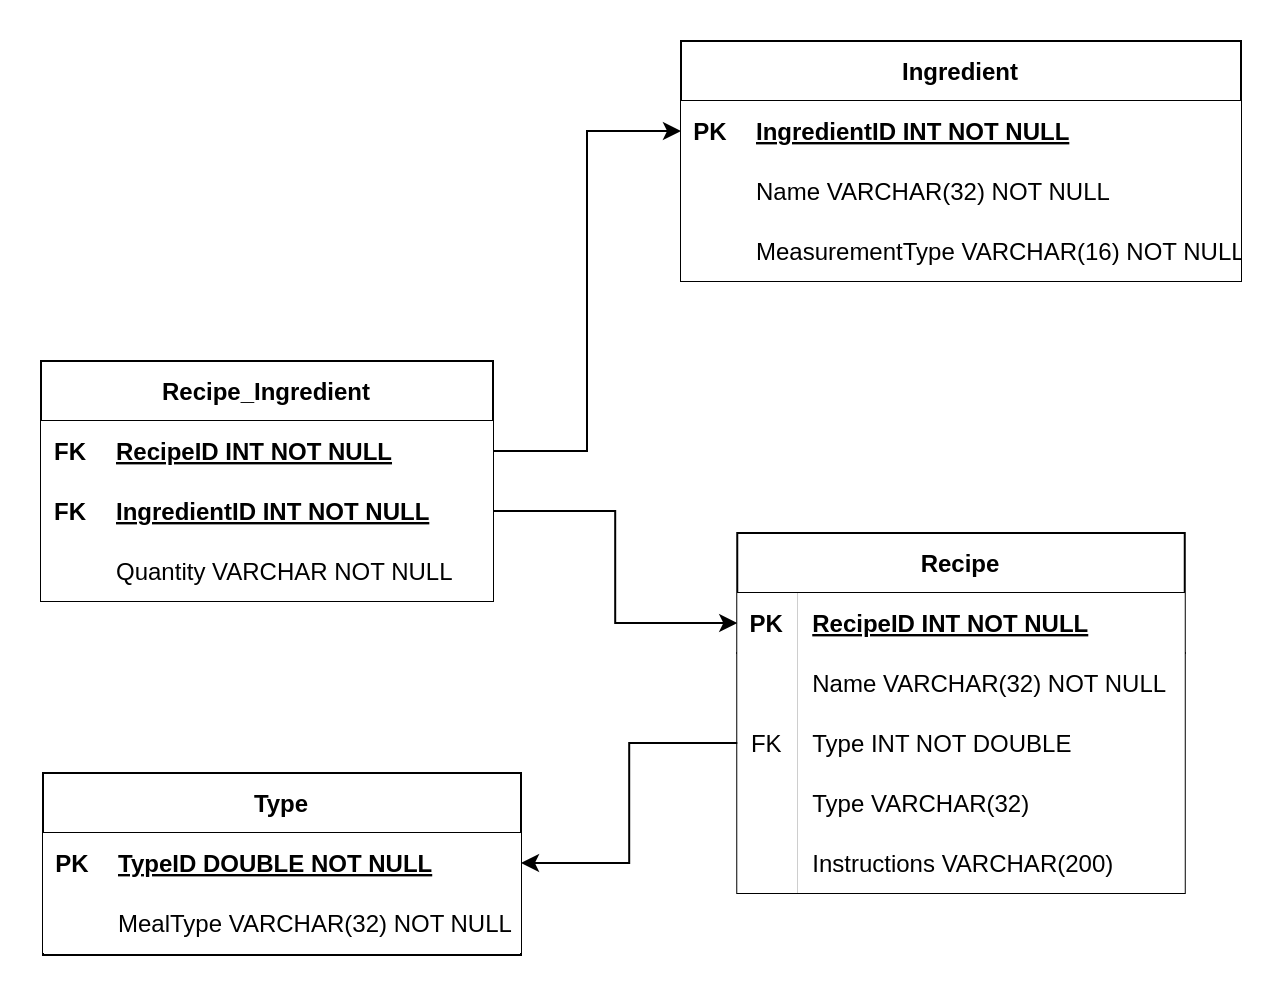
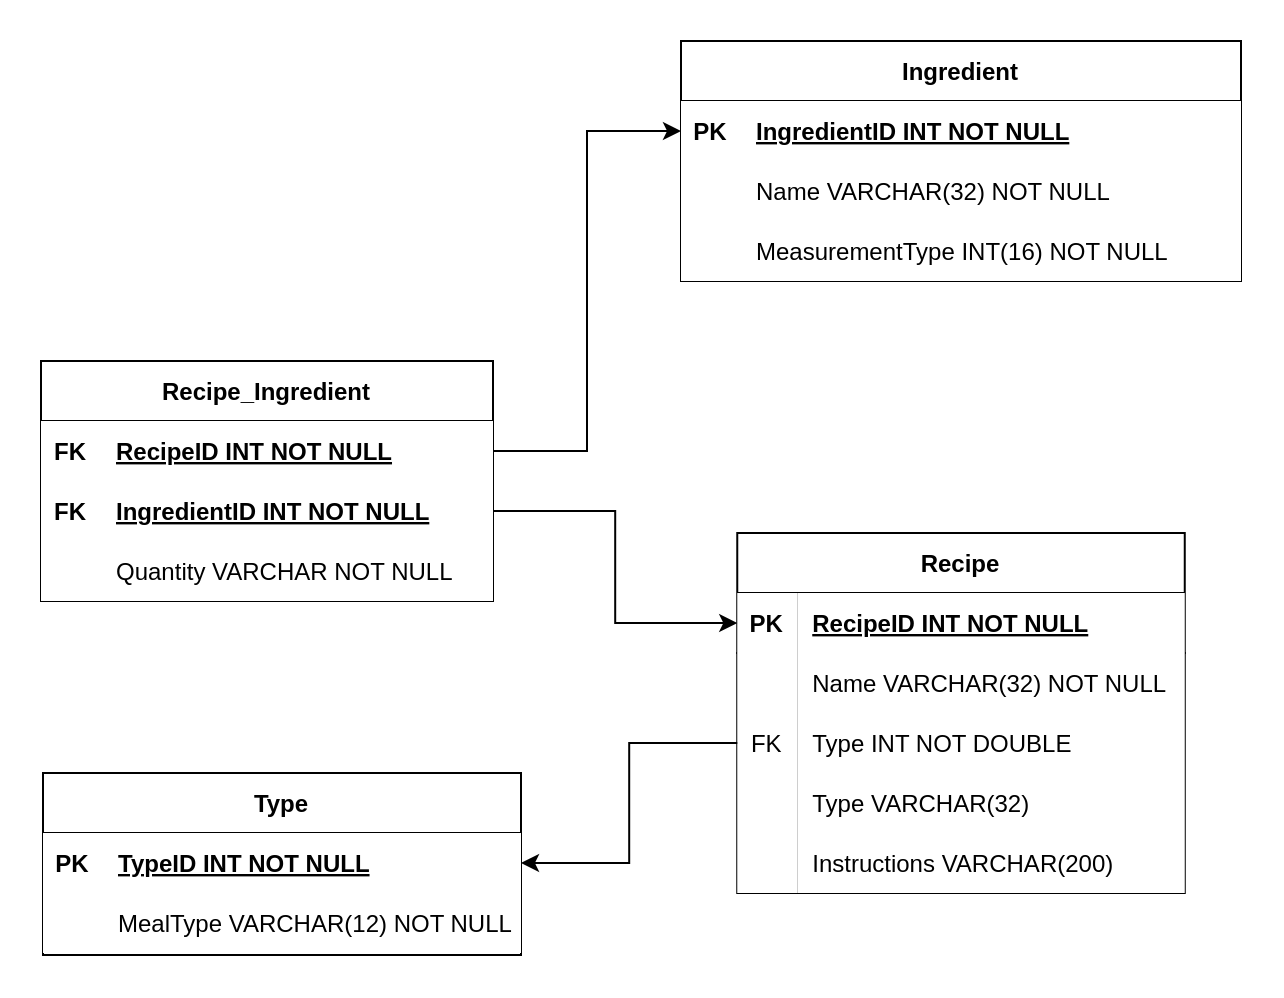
(989, 252) -> (962, 252)
(256, 864) -> (236, 864)
(300, 924) -> (300, 924)
